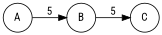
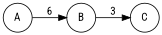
(49, 12) -> (49, 12)
(113, 12) -> (113, 12)
